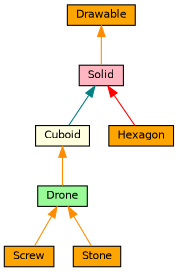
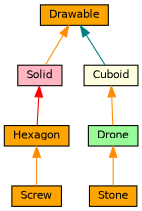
(79, 110) -> (96, 50)
(43, 231) -> (37, 172)
